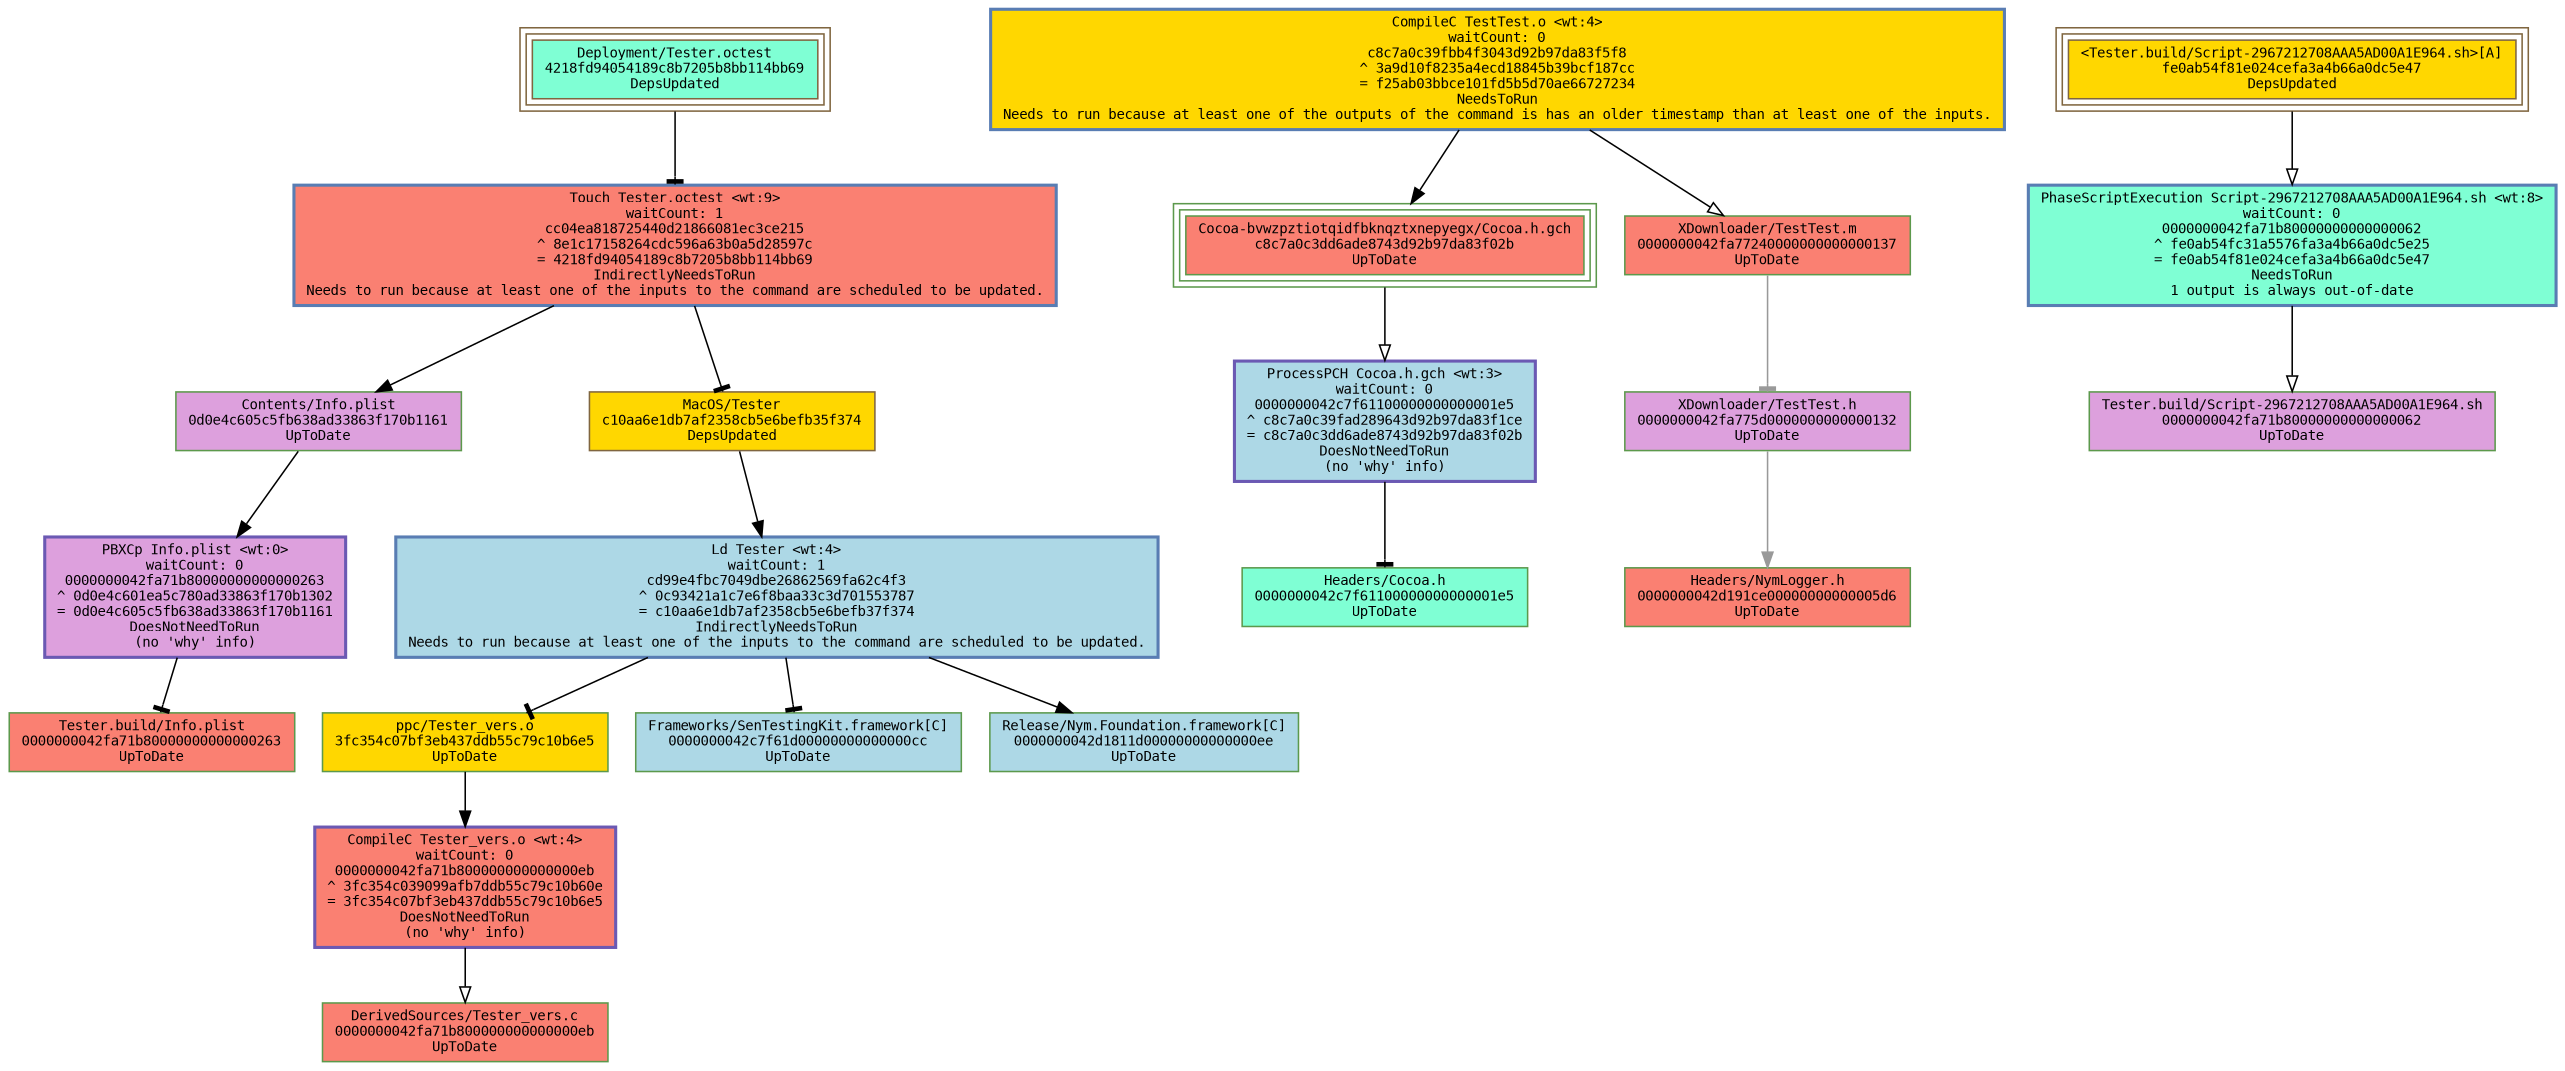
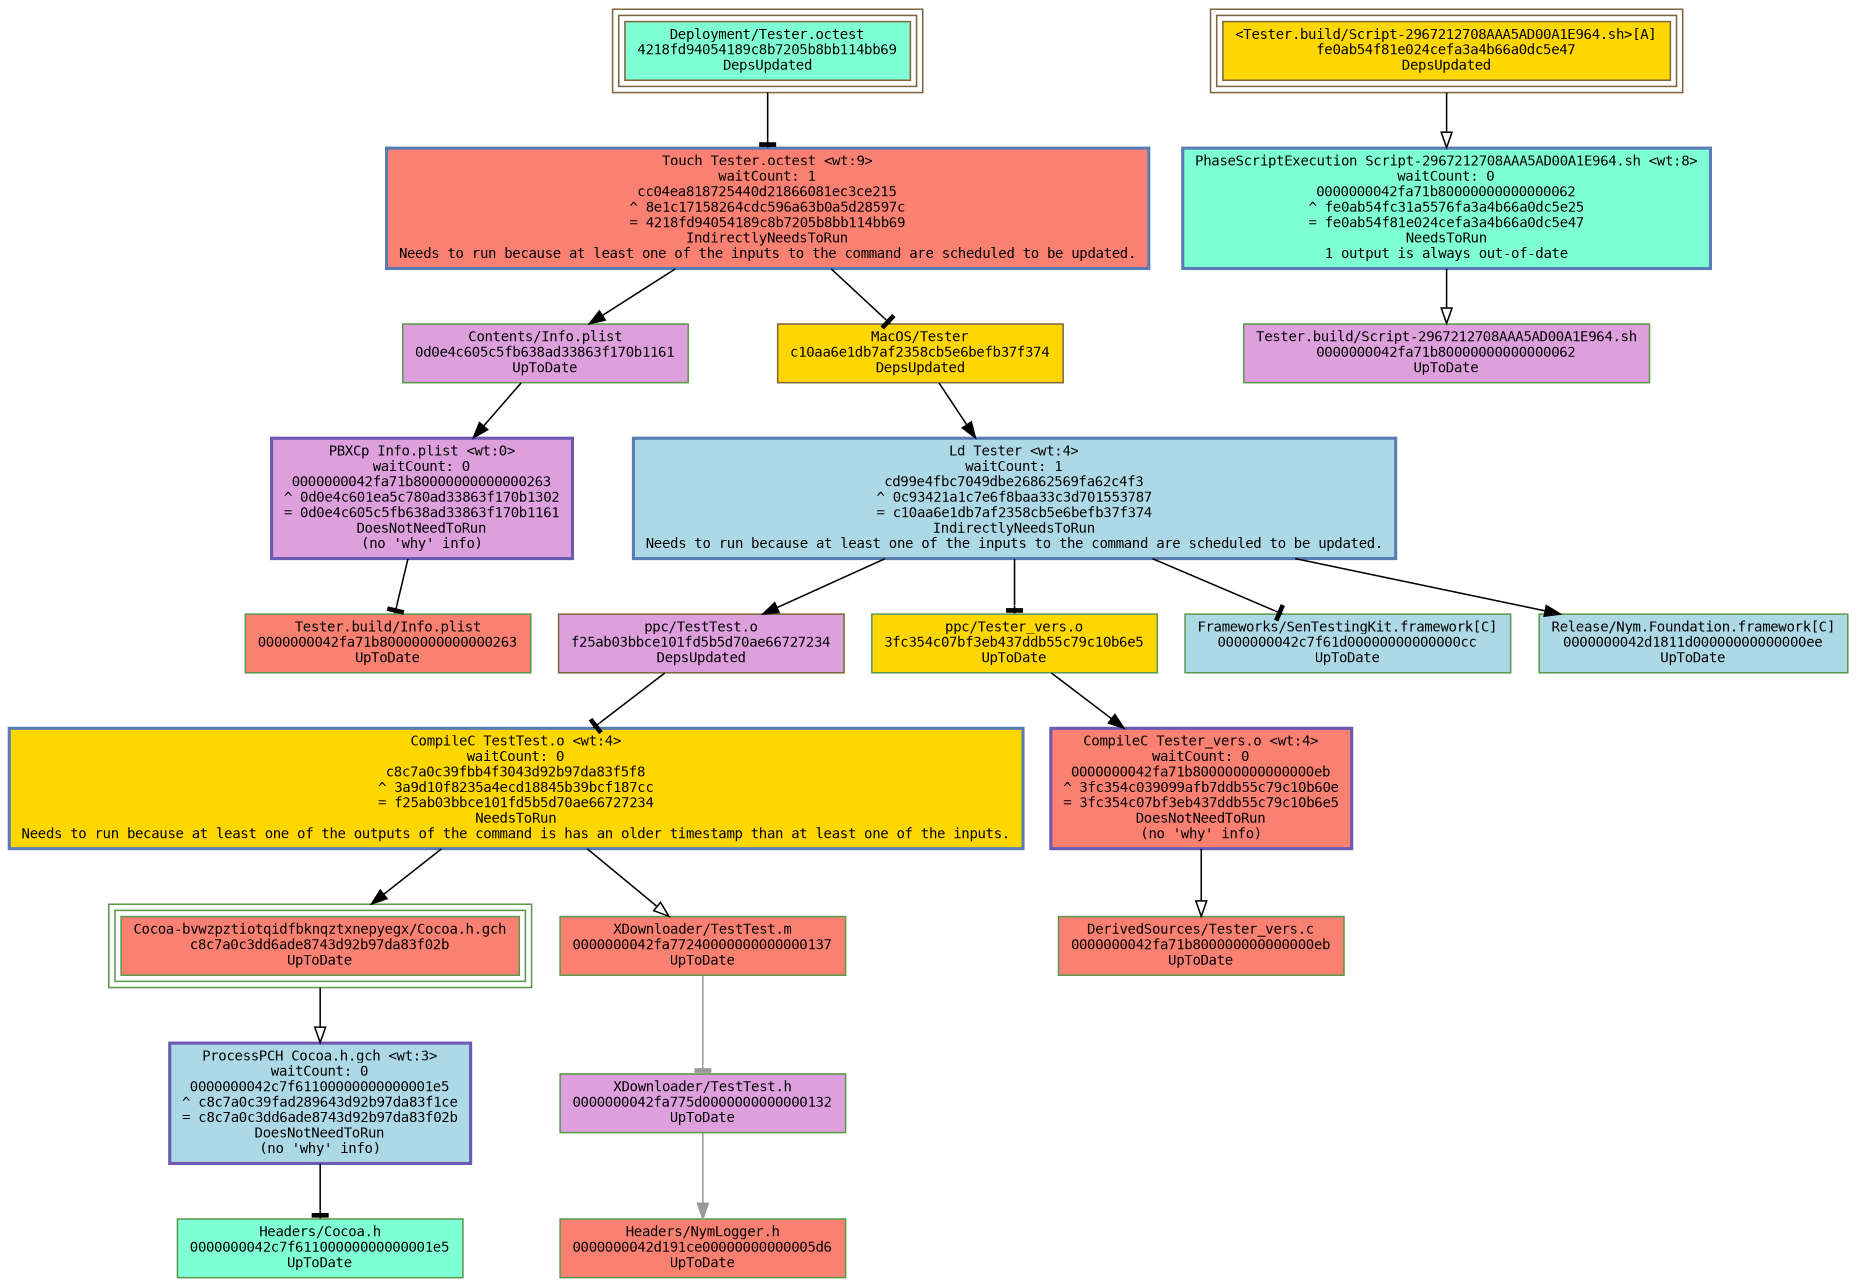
(732, 421) -> (920, 353)
none -> (701, 643)
